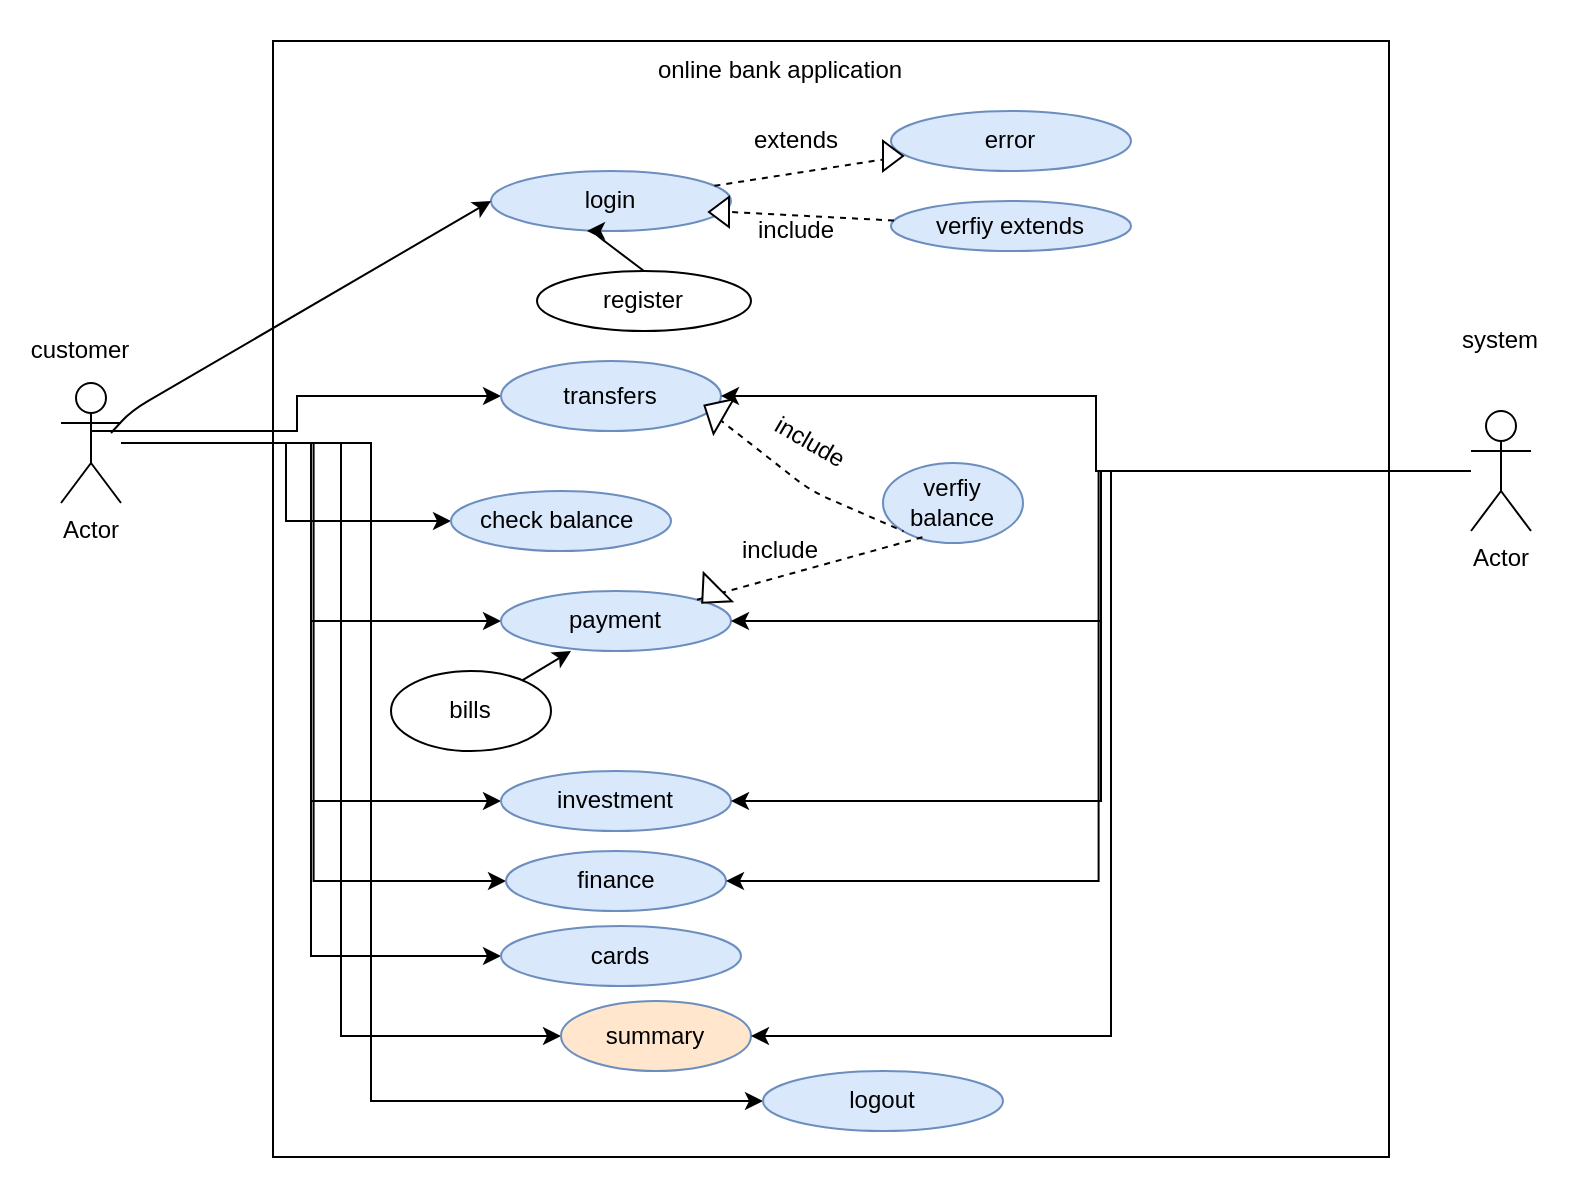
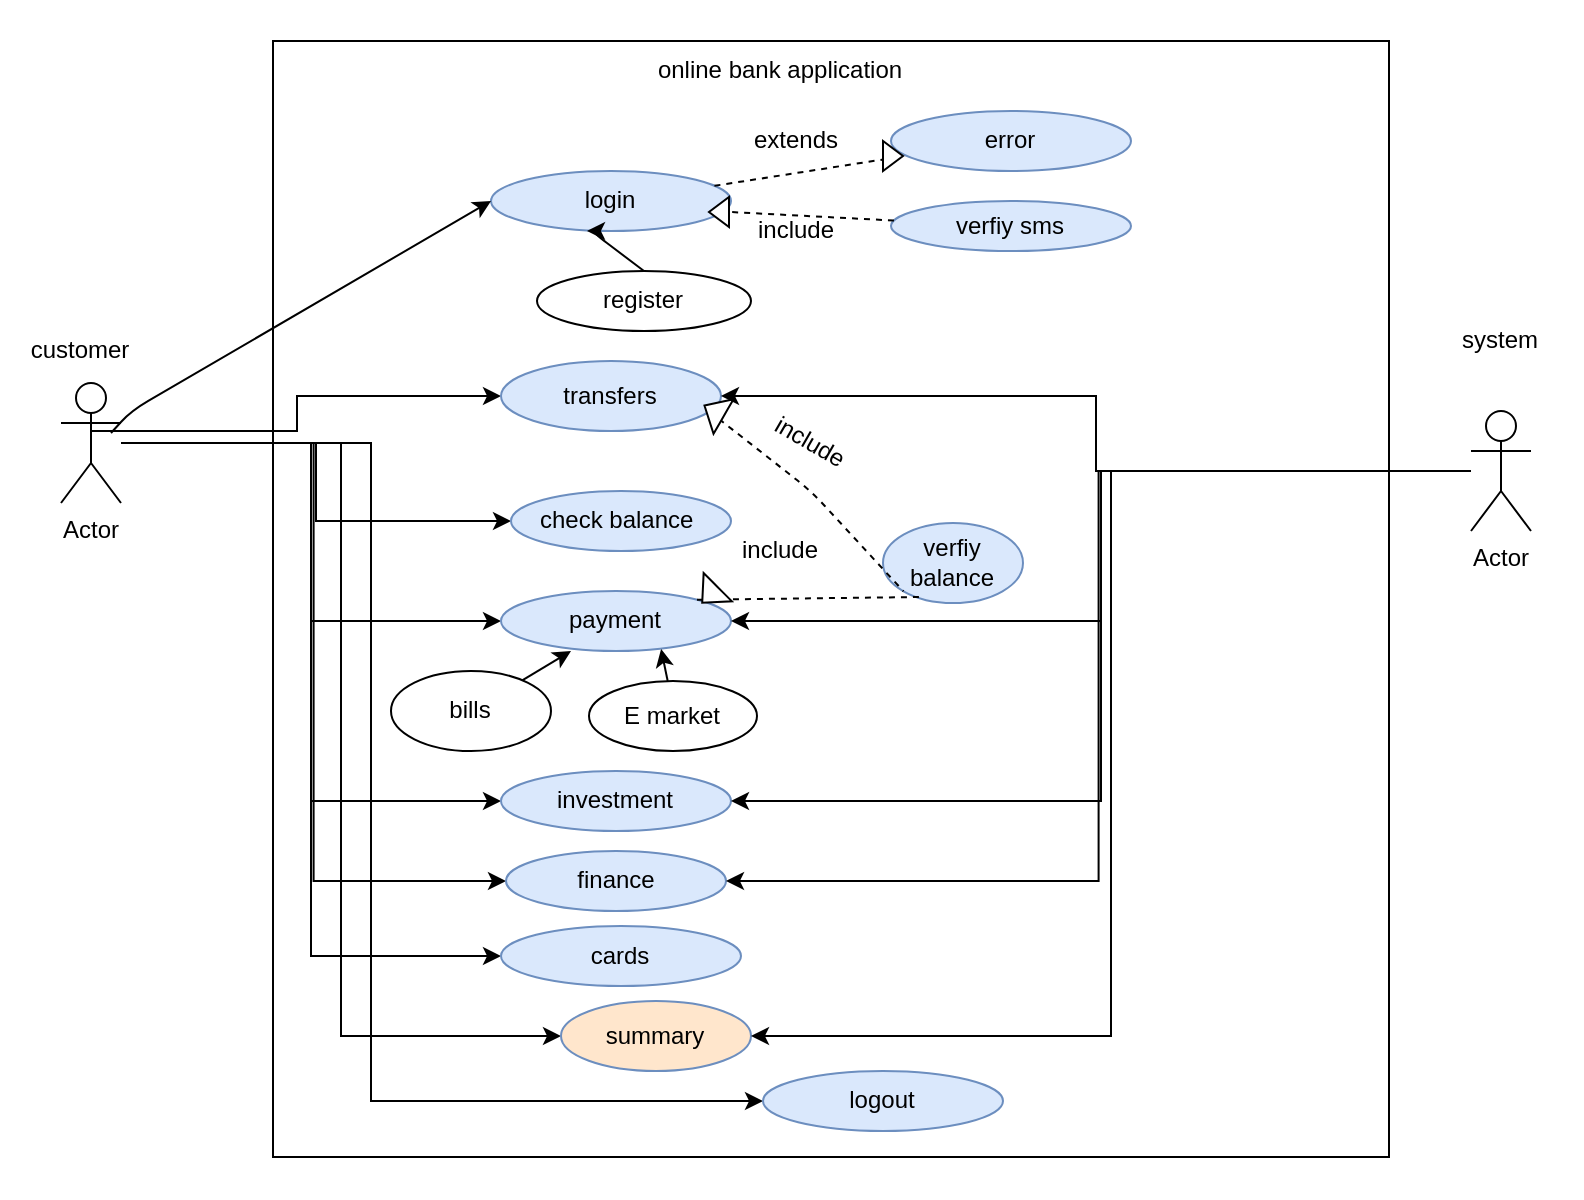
(1011, 227) -> (1011, 227)
(953, 503) -> (953, 563)
(561, 521) -> (621, 521)
none -> (666, 672)
none -> (673, 716)
